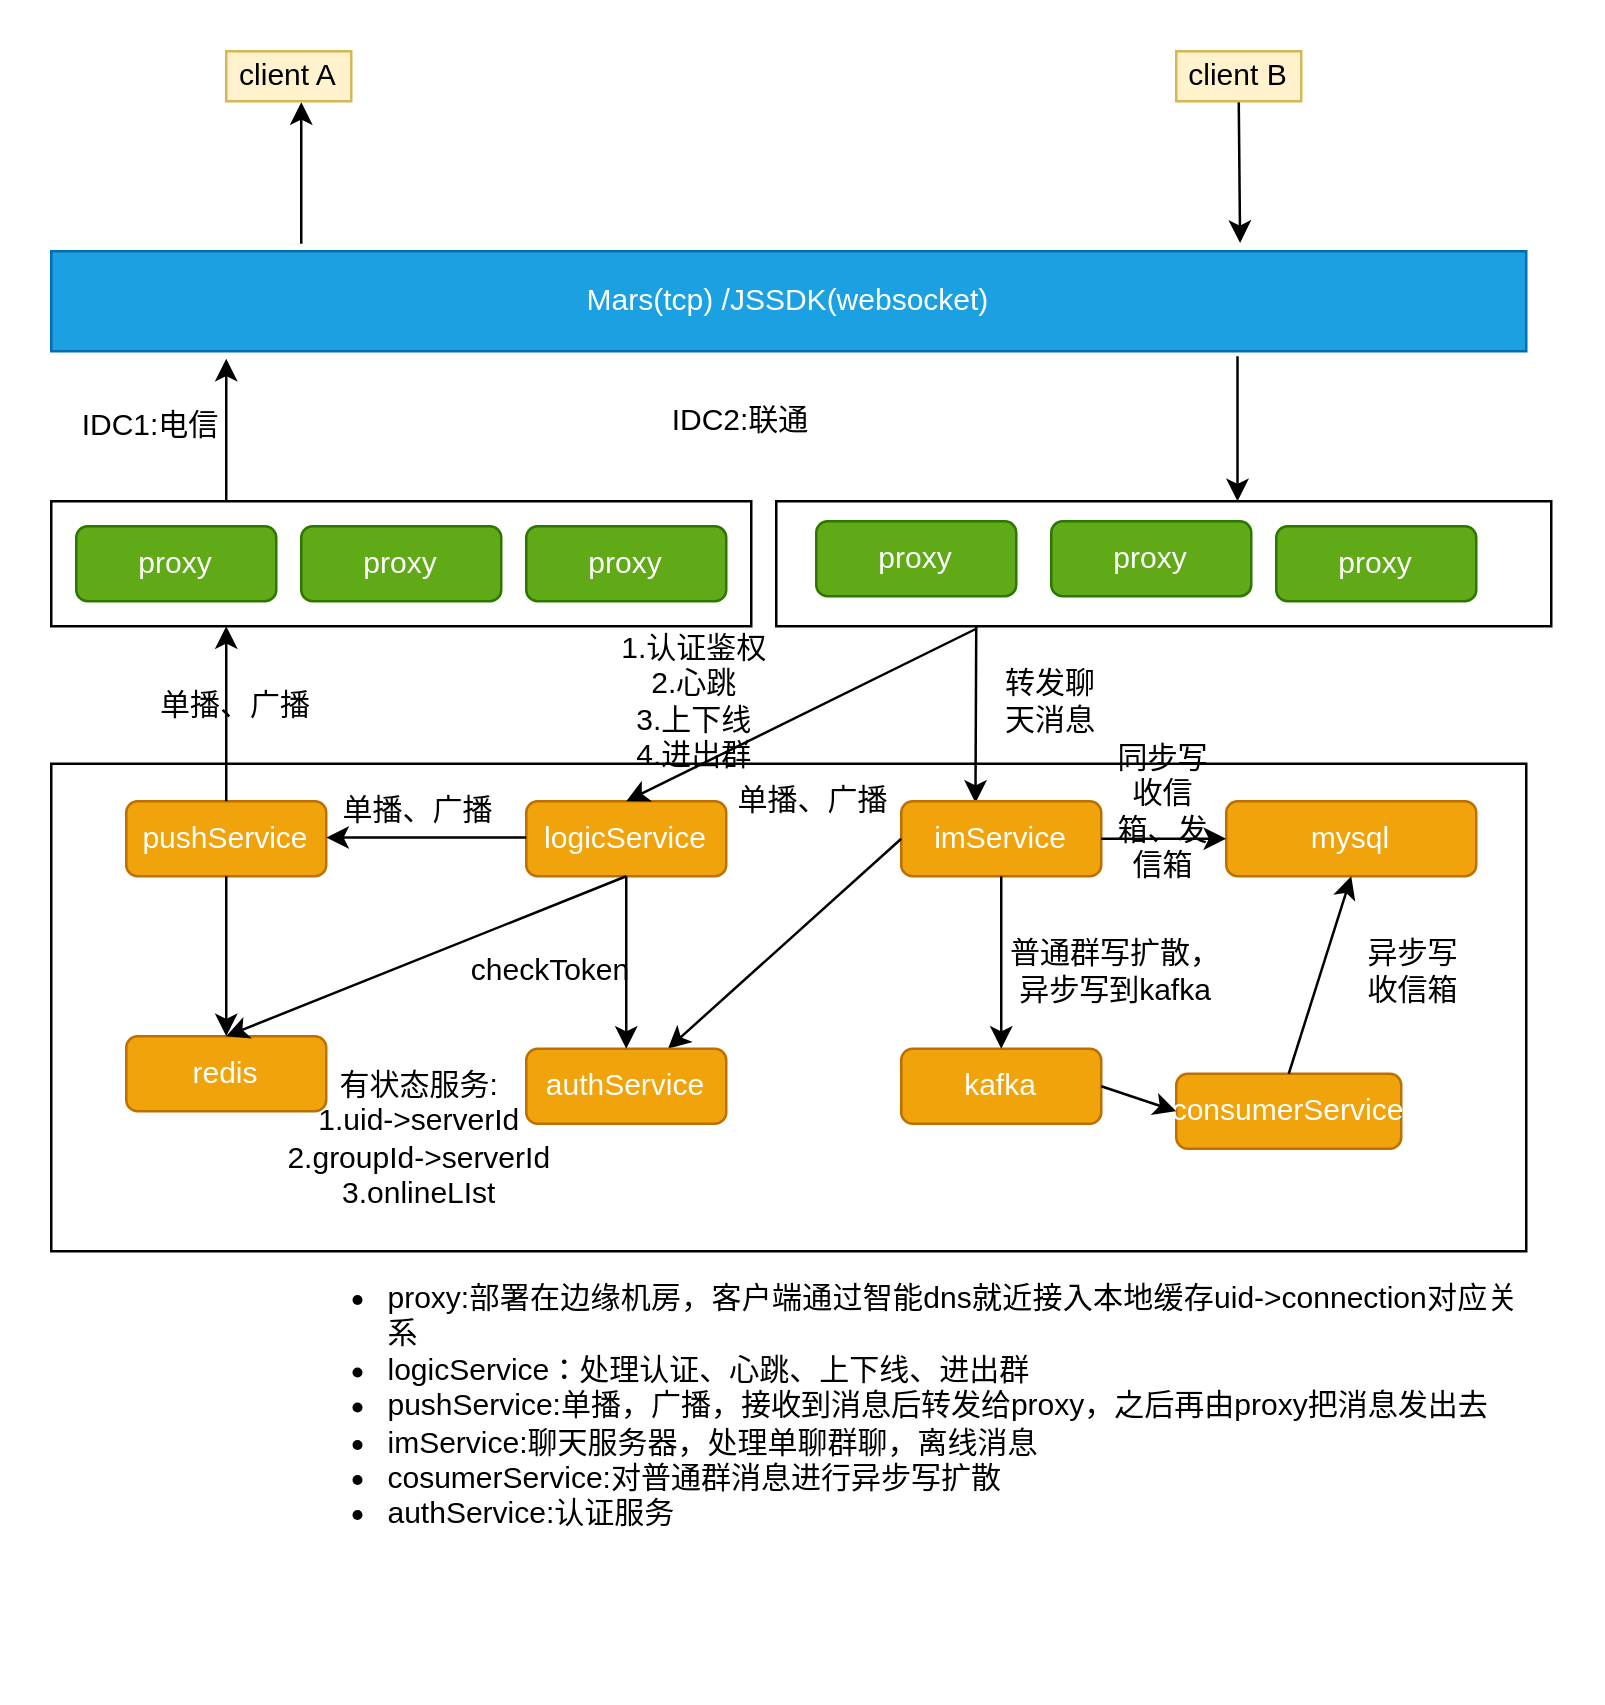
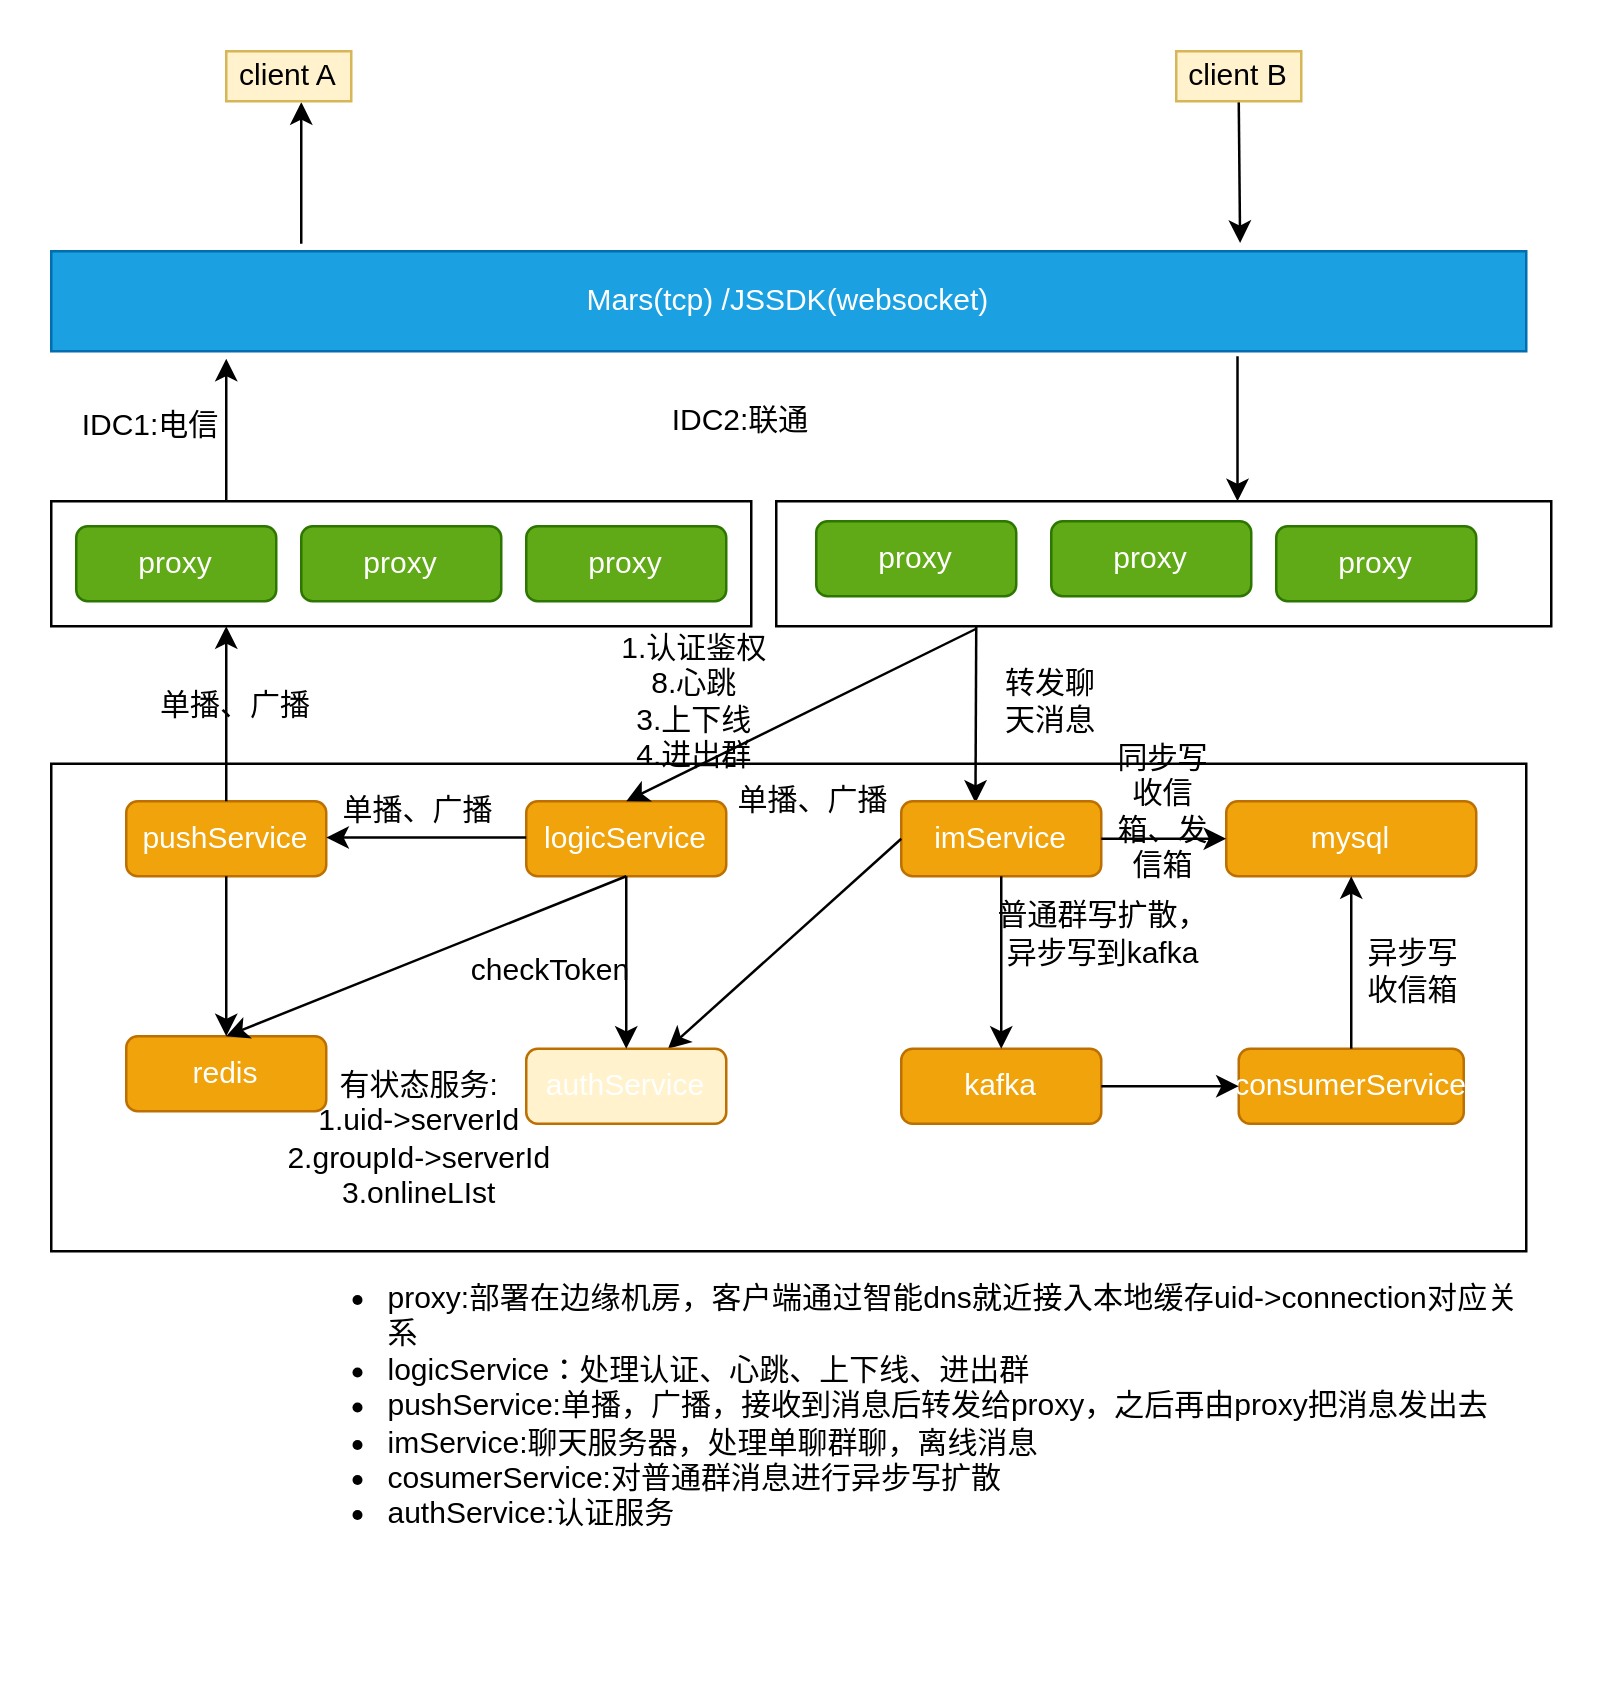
(695, 701) -> (695, 701)
(1116, 970) -> (1104, 933)
(626, 1086) -> (626, 1086)
(1289, 1111) -> (1351, 1086)
